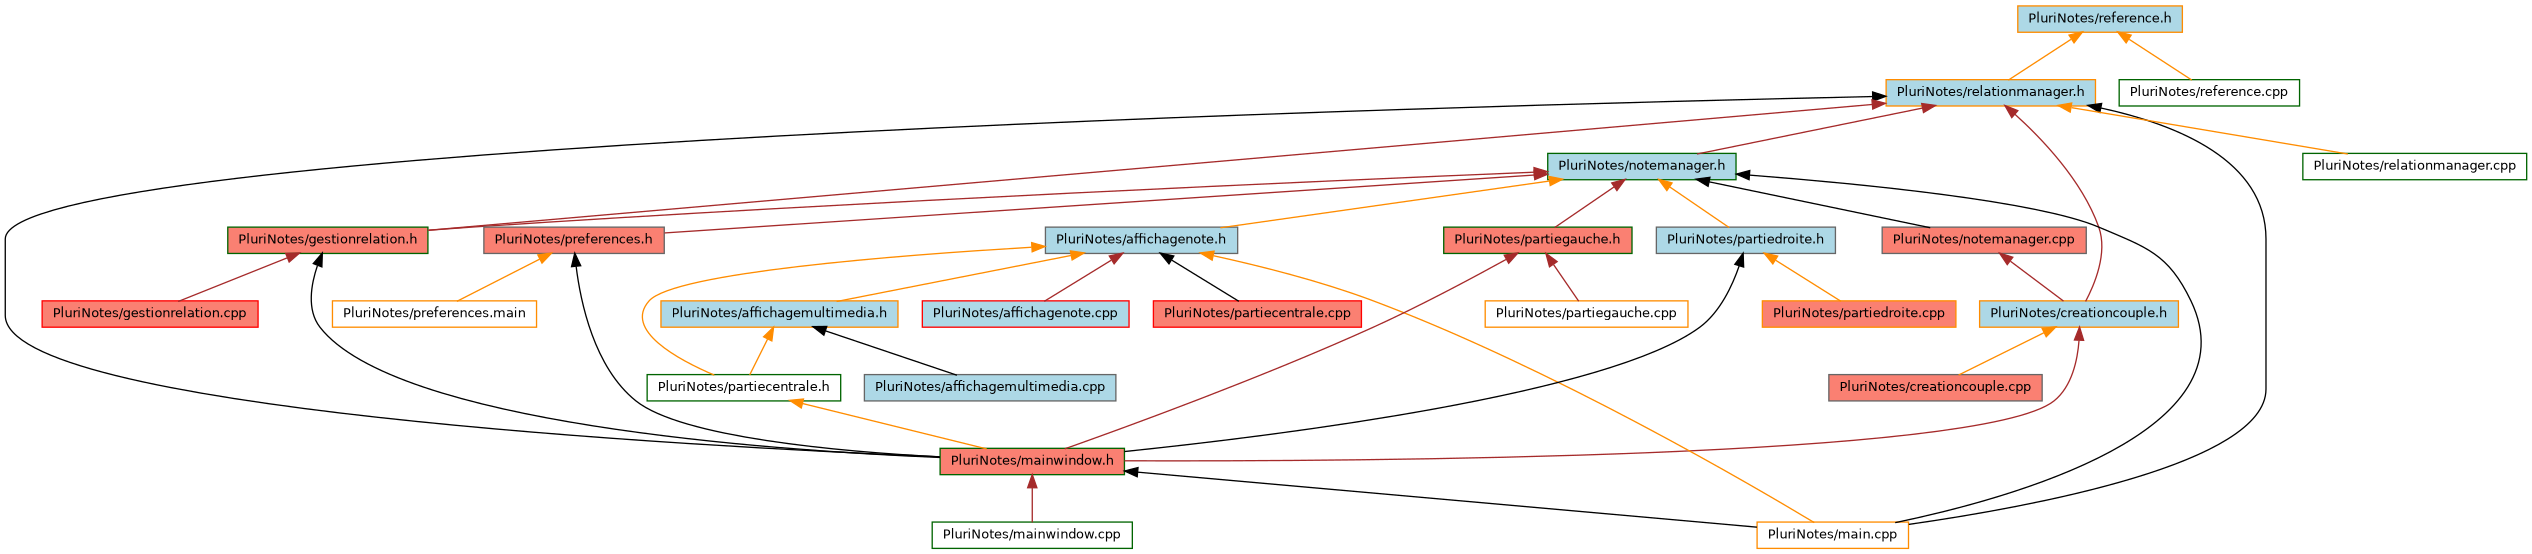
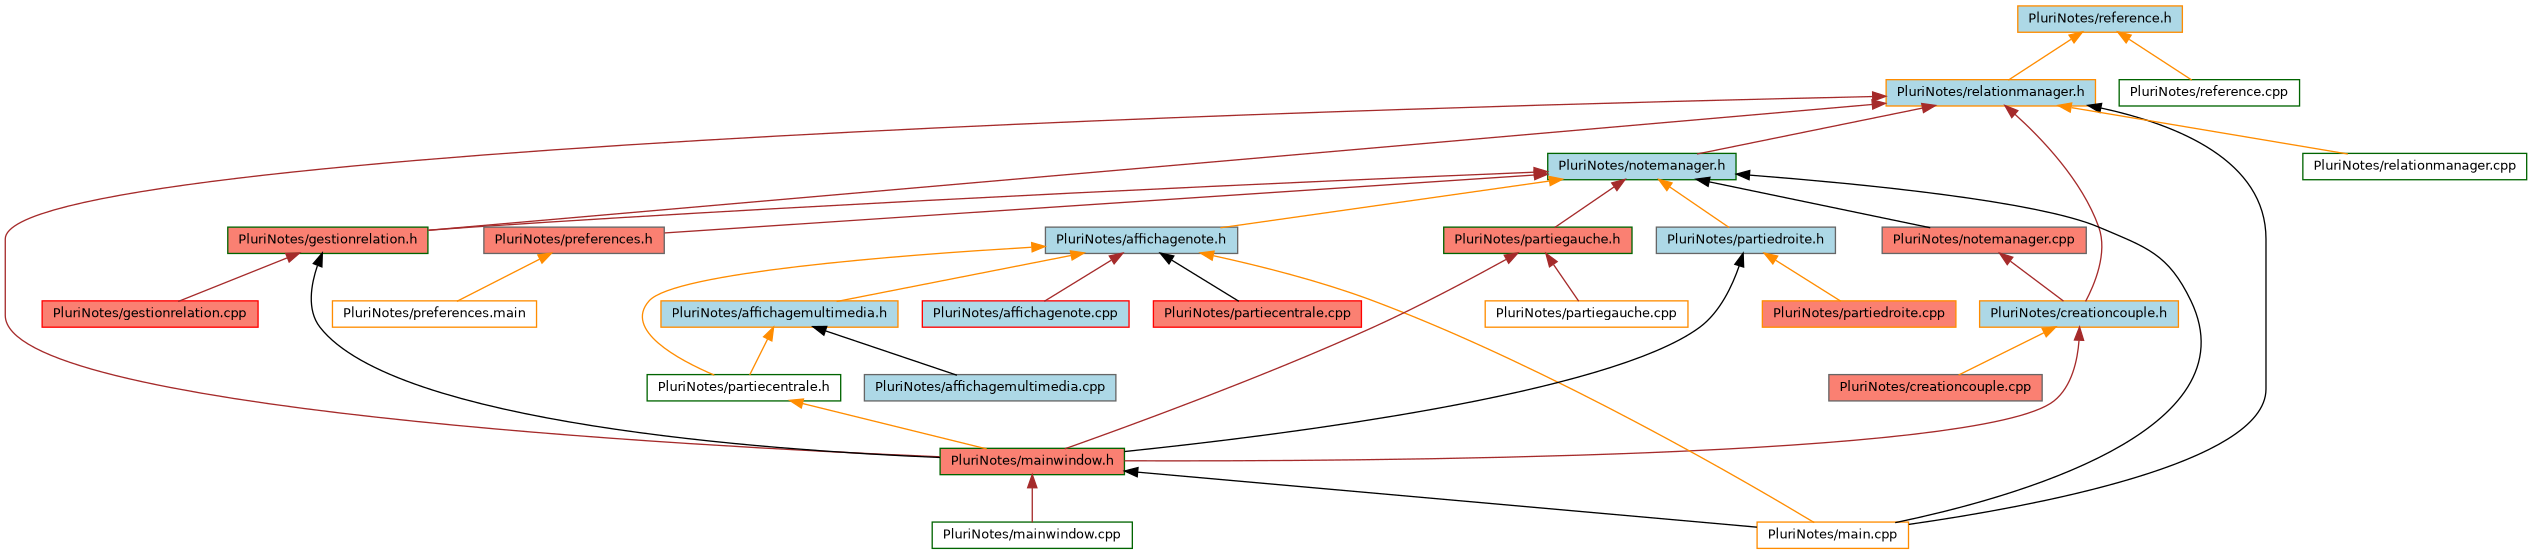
(417, 161) -> (417, 161)
(711, 430) -> none
